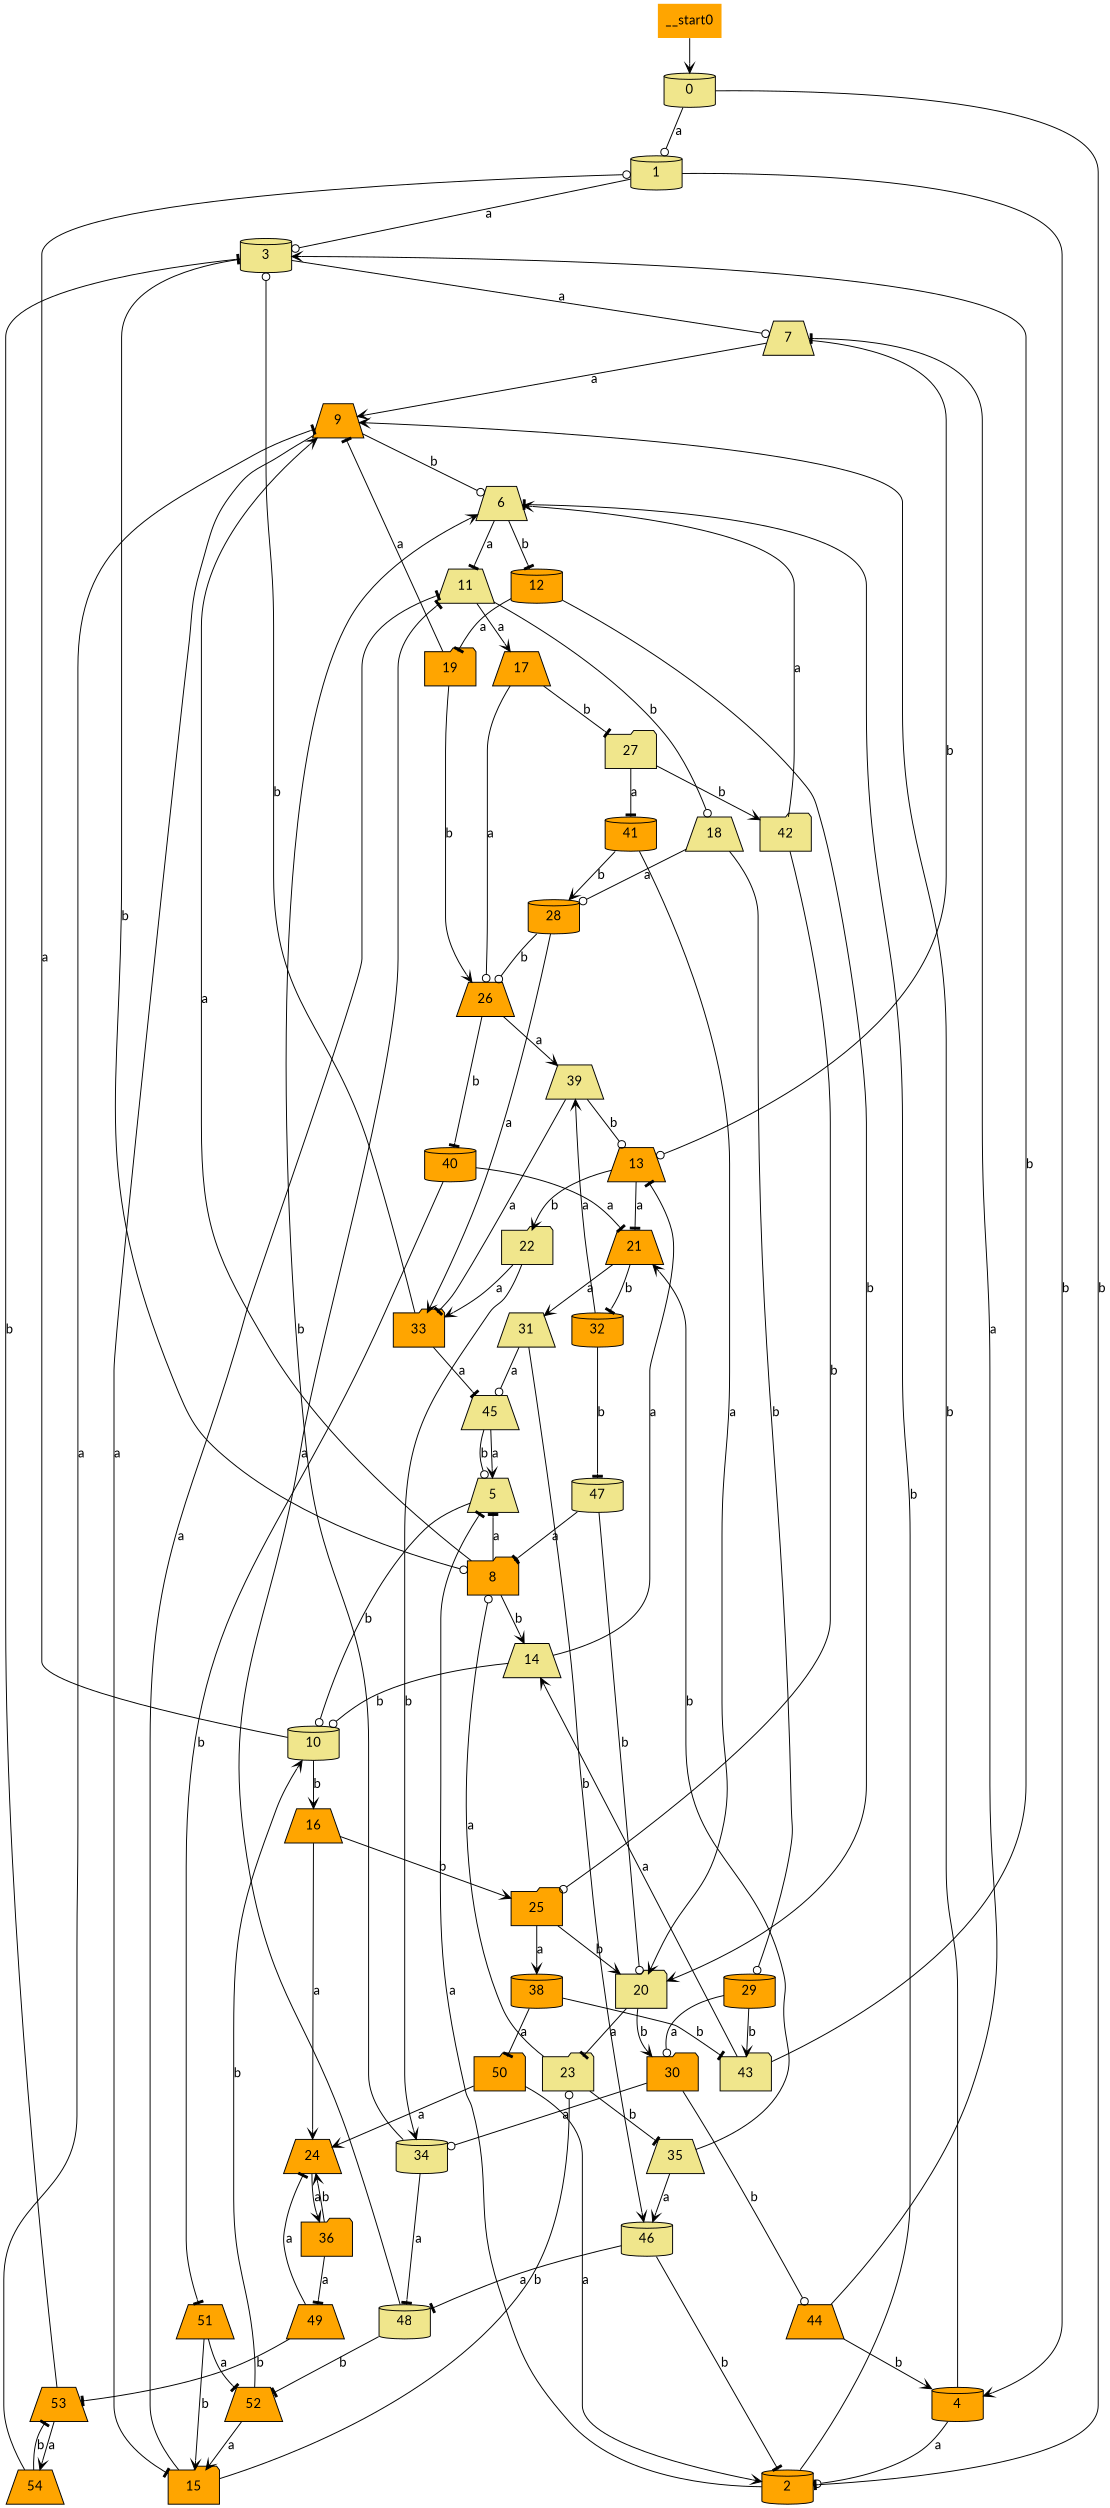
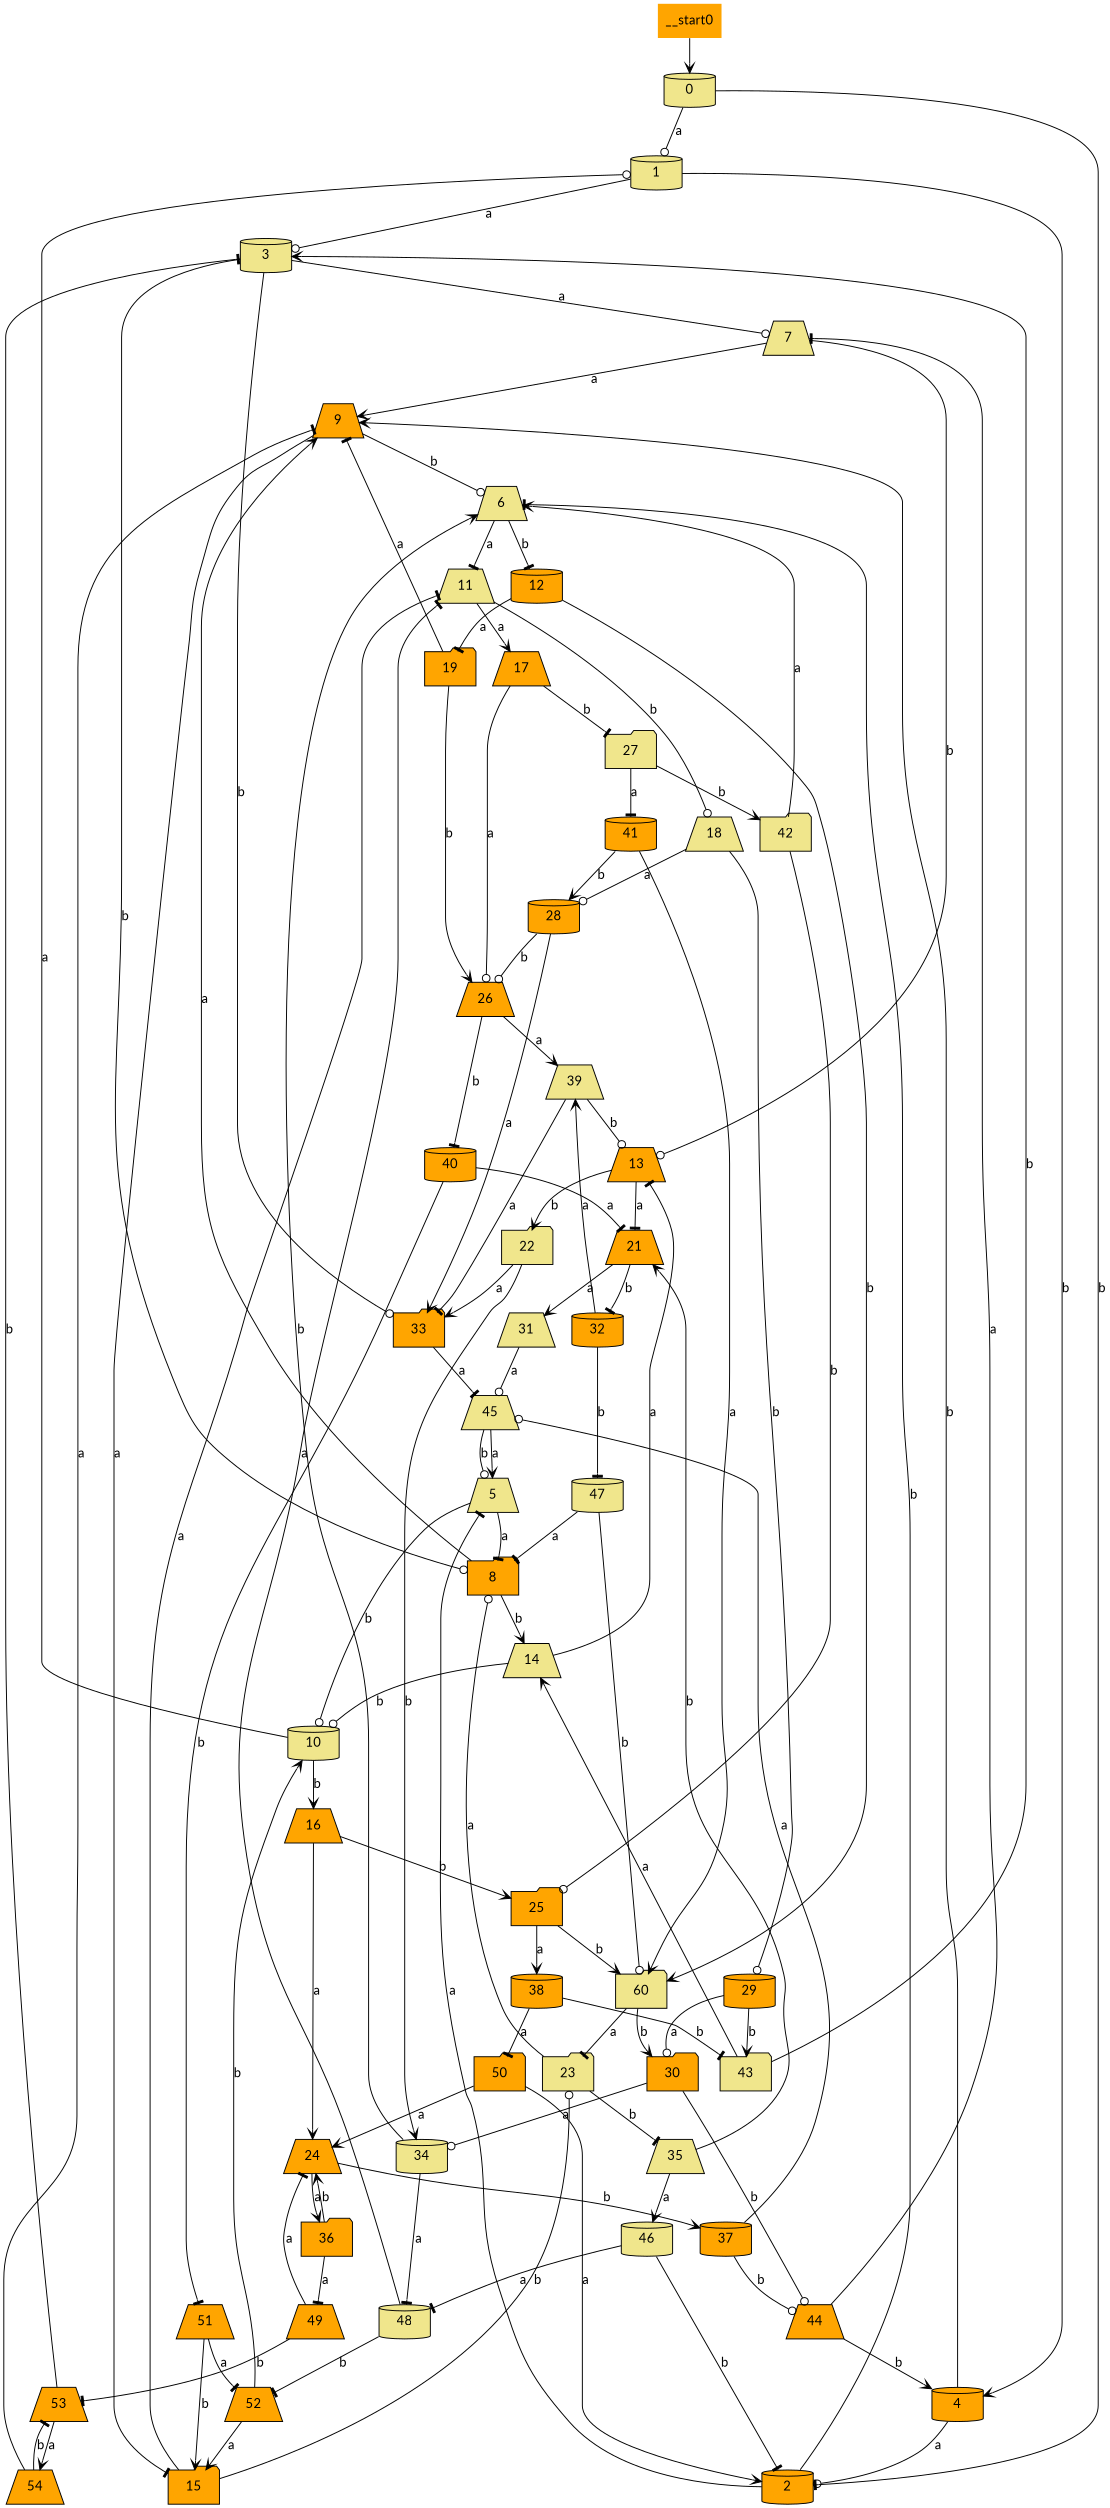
(274, 810) -> (238, 823)
(493, 1539) -> (501, 1534)
(581, 1780) -> none
(641, 1991) -> (641, 1991)
none -> (726, 2239)
